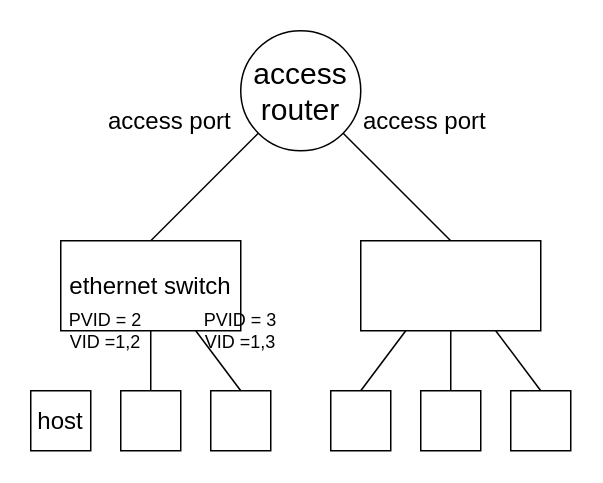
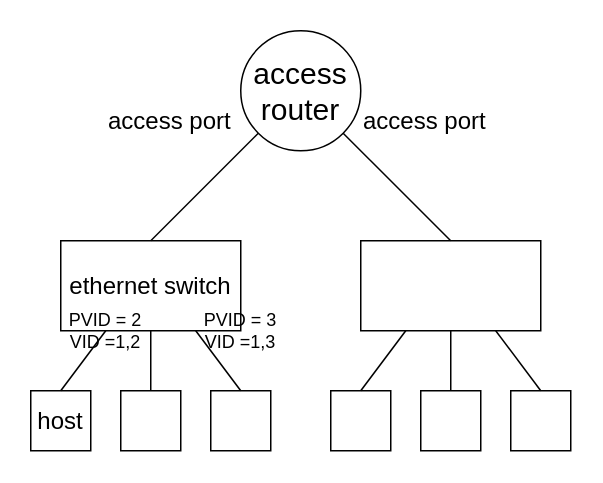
none -> (83, 361)
